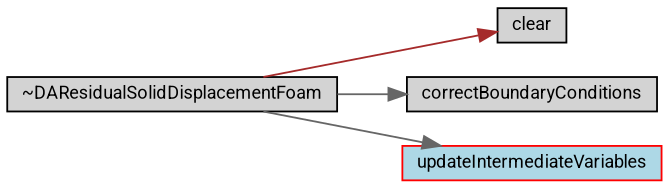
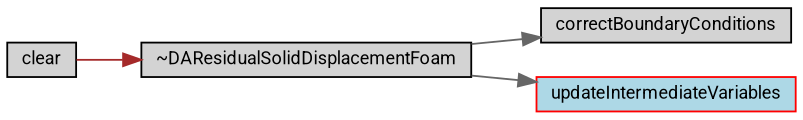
(371, 56) -> (100, 60)
